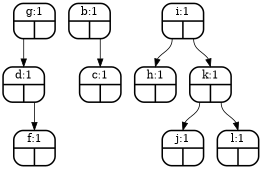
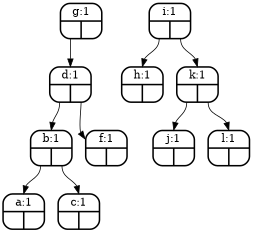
none -> (57, 113)
none -> (24, 212)
